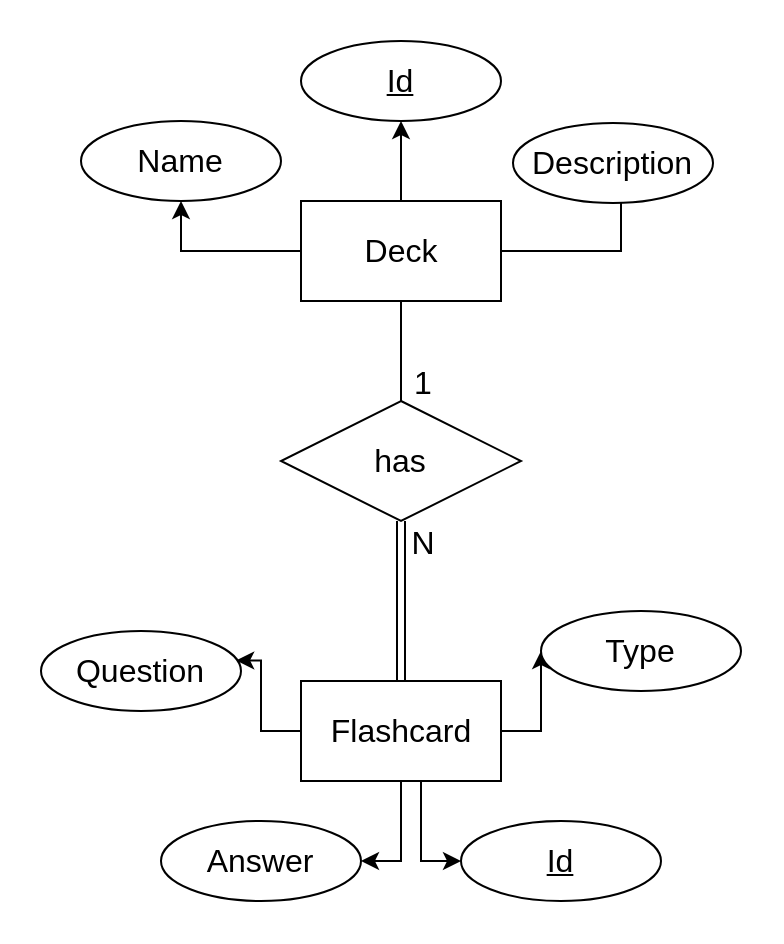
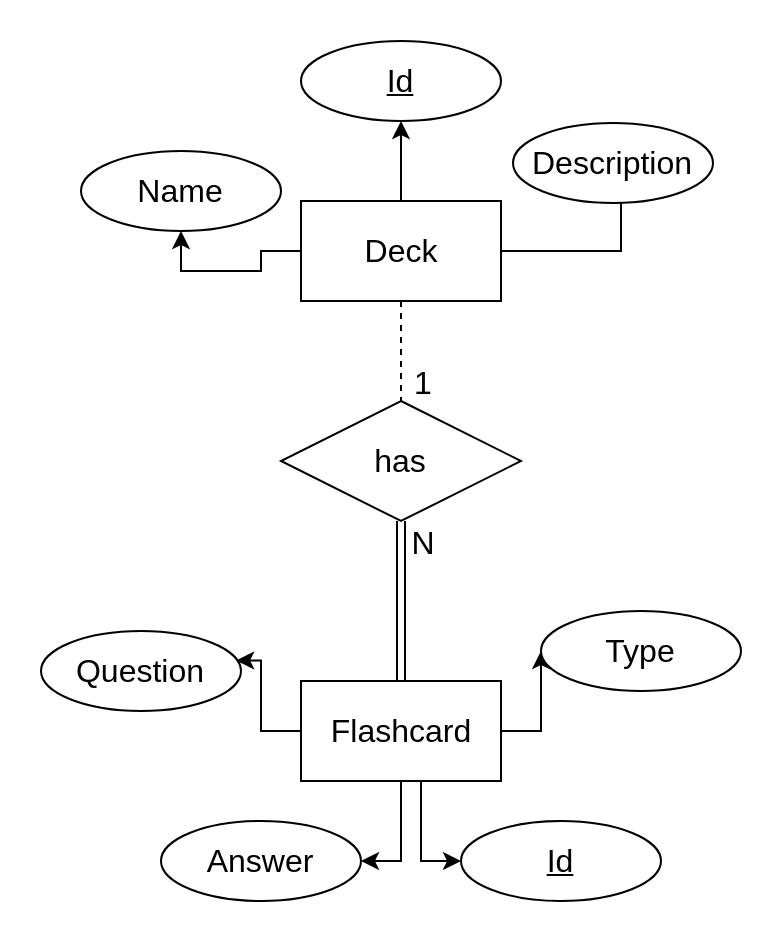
(181, 161) -> (181, 191)
(401, 350) -> (401, 350)
